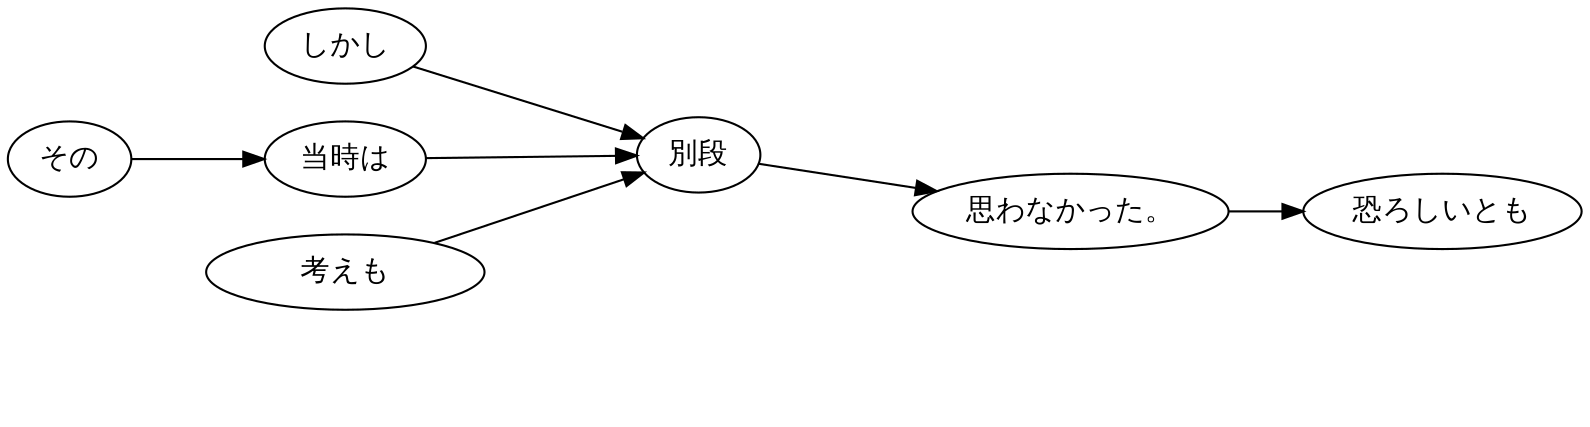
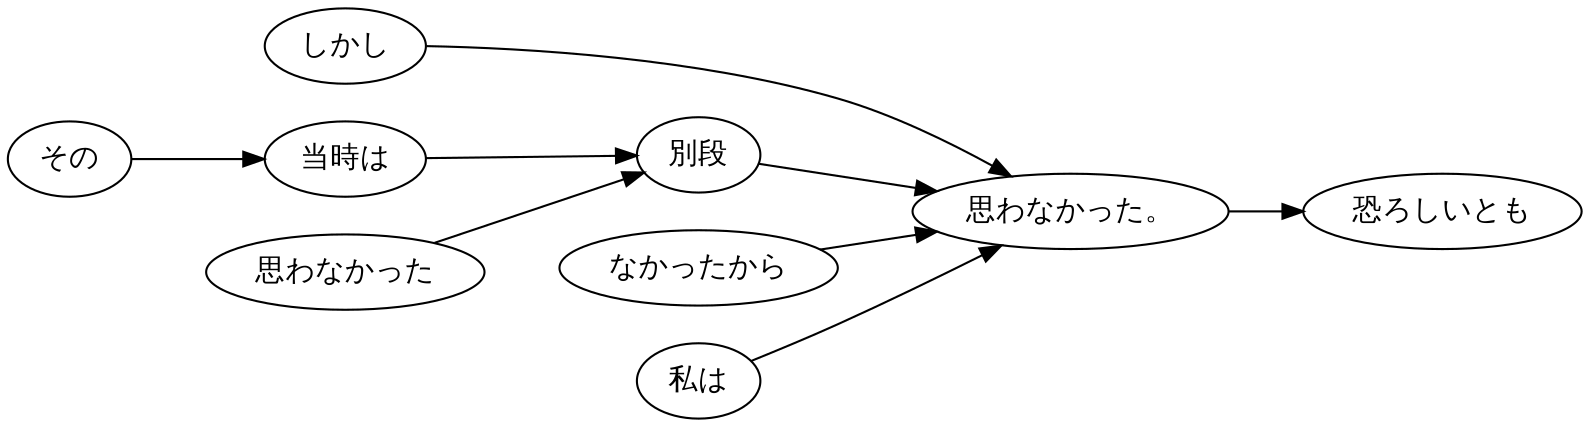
(518, 99) -> (717, 72)
none -> (699, 268)
(345, 272) -> (345, 272)
none -> (699, 381)
